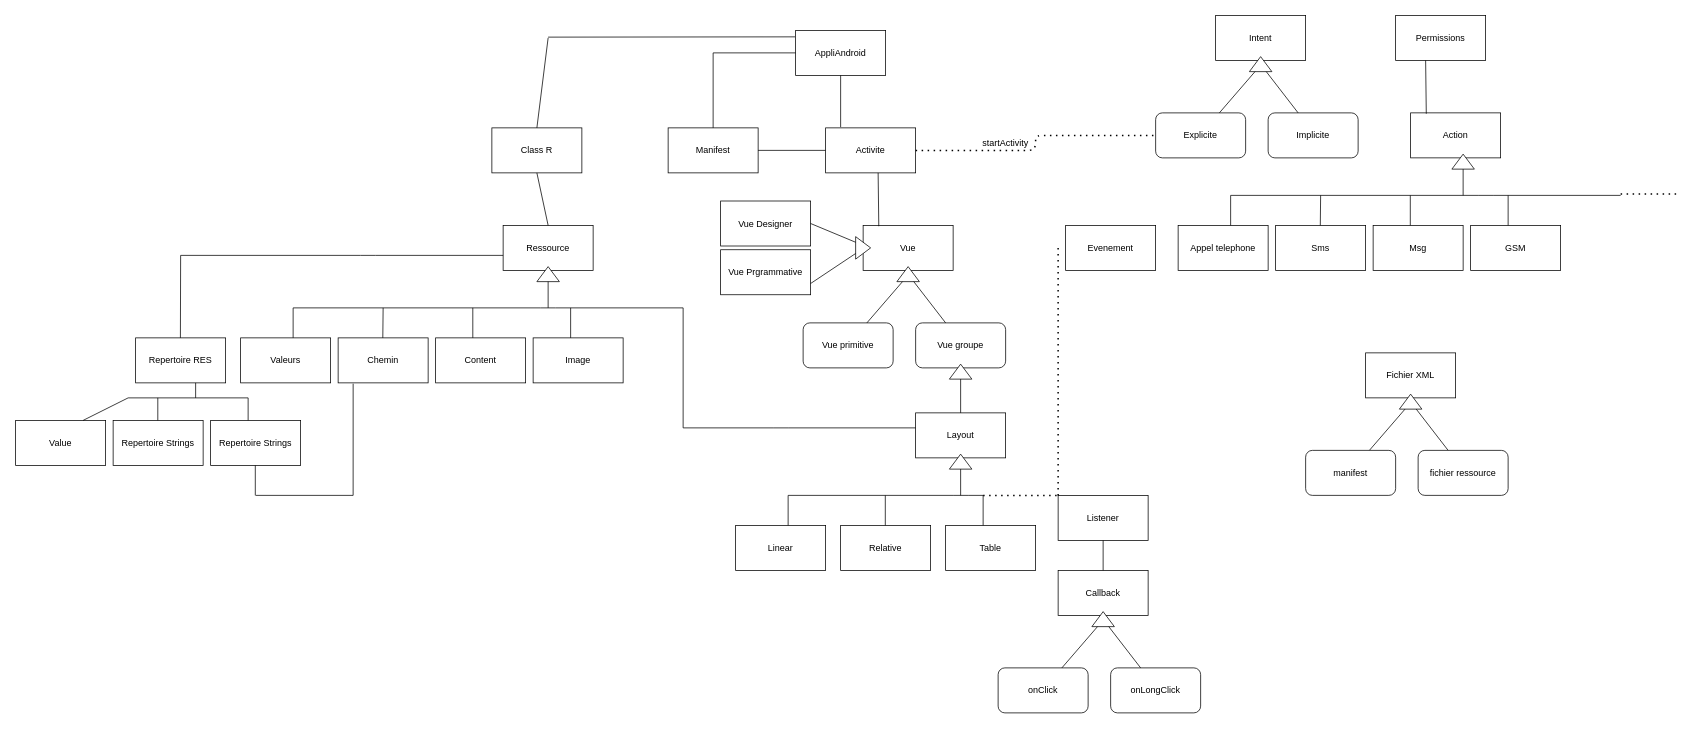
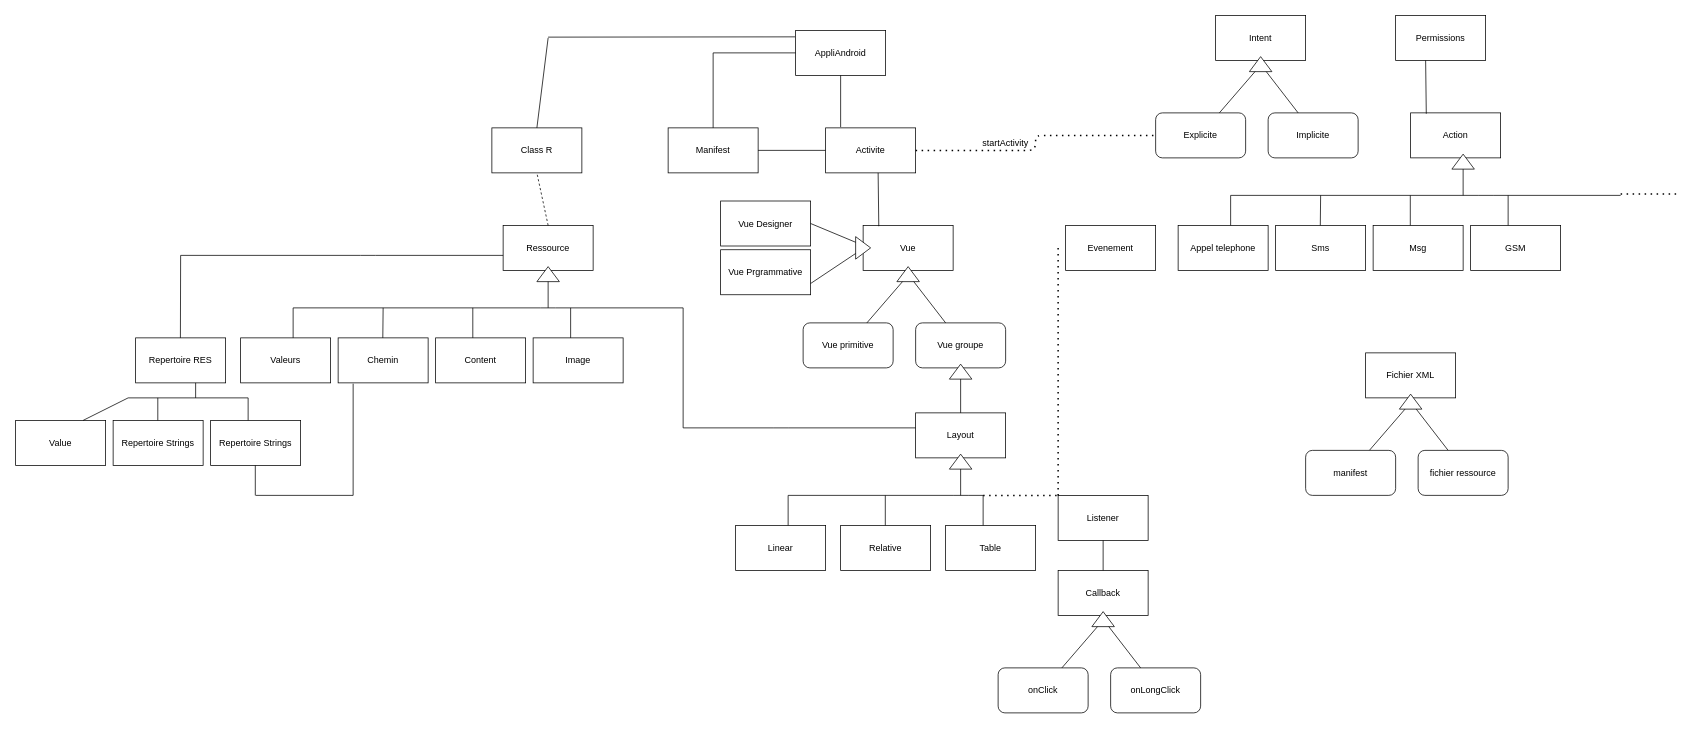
(542, 199) -> (542, 199)
